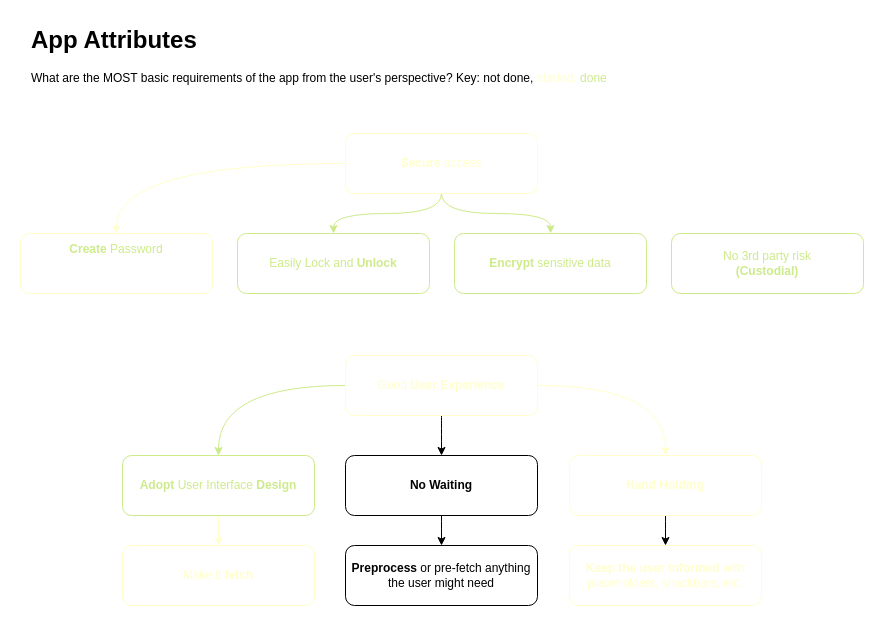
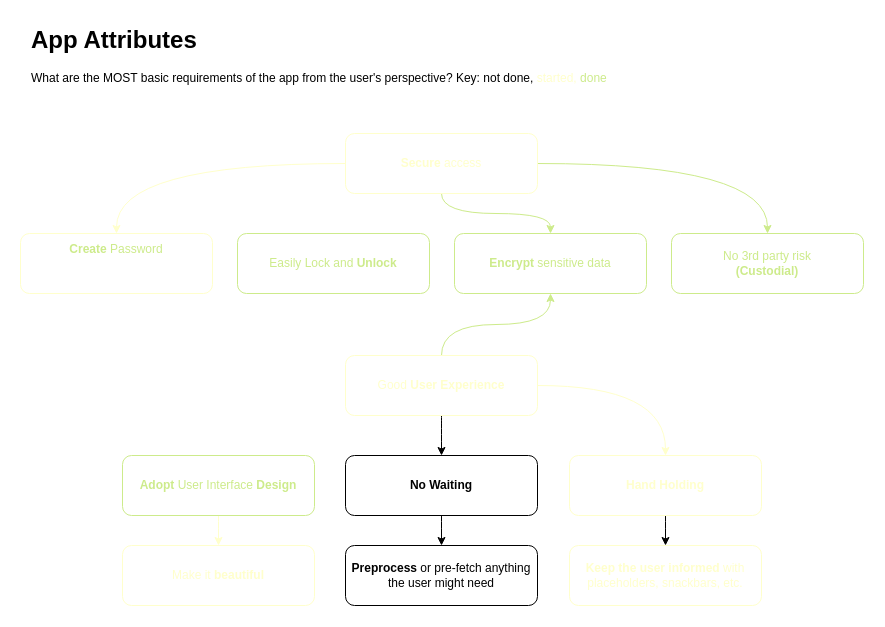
(388, 214) -> (663, 170)
(268, 395) -> (494, 325)
(219, 576) -> (219, 576)
